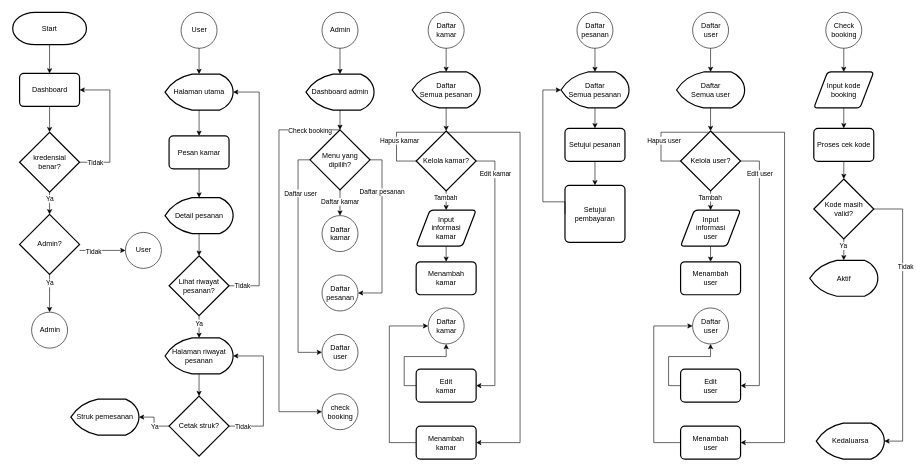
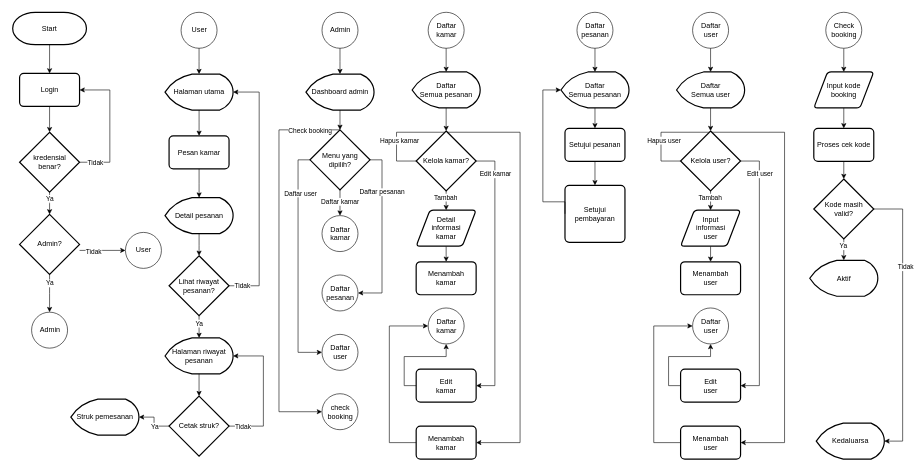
(50, 90) -> (50, 90)
(446, 228) -> (446, 228)
